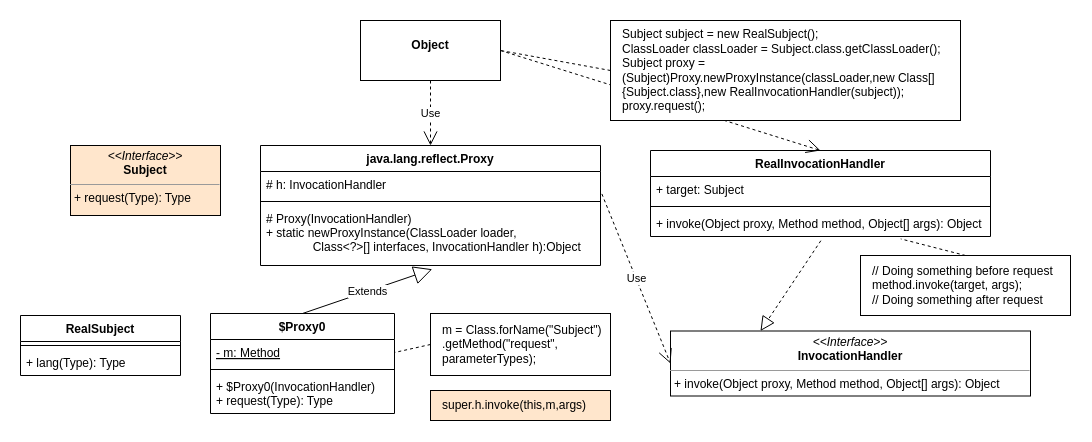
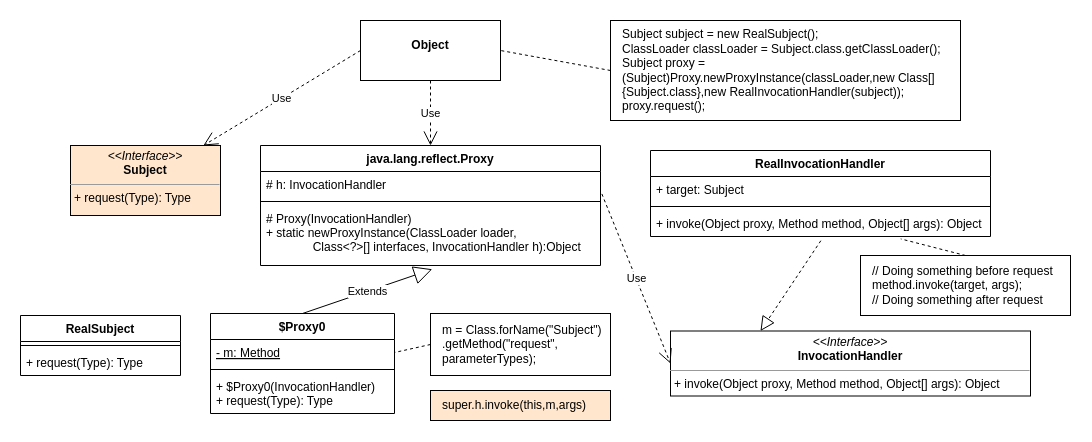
(558, 68) -> none
none -> (283, 97)
(80, 363) -> (92, 363)
